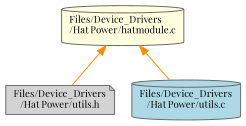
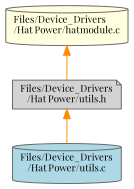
(158, 67) -> (67, 131)
